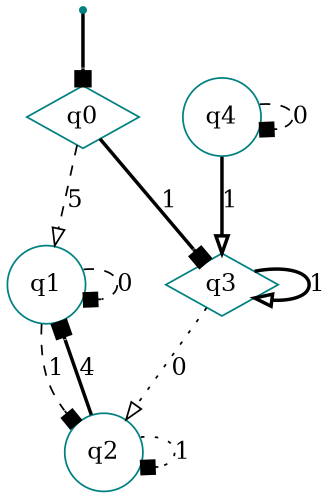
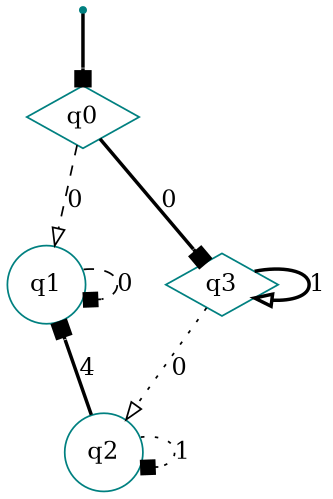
(222, 117) -> none
(76, 201) -> (76, 201)
(170, 201) -> (170, 201)
(45, 370) -> none
